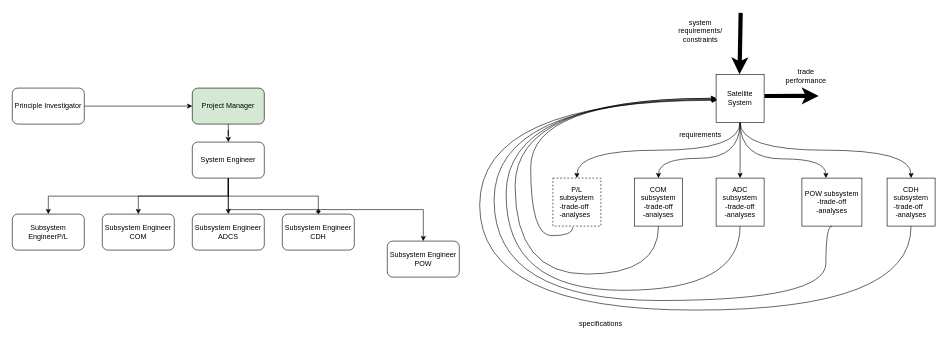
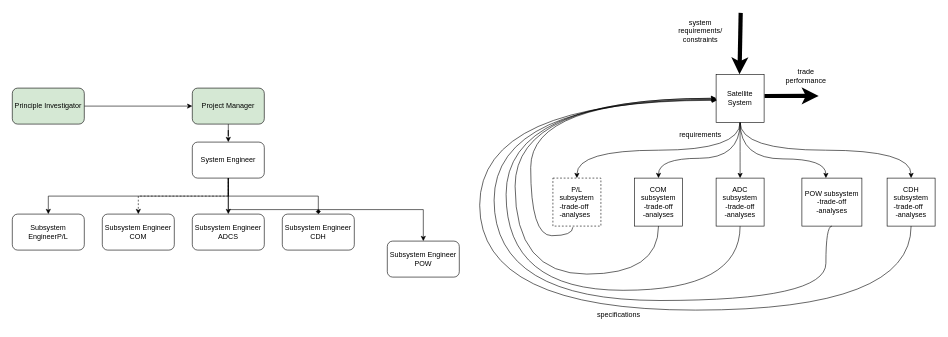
(48, 106) -> (48, 106)
(138, 203) -> (138, 203)
(601, 324) -> (619, 315)
